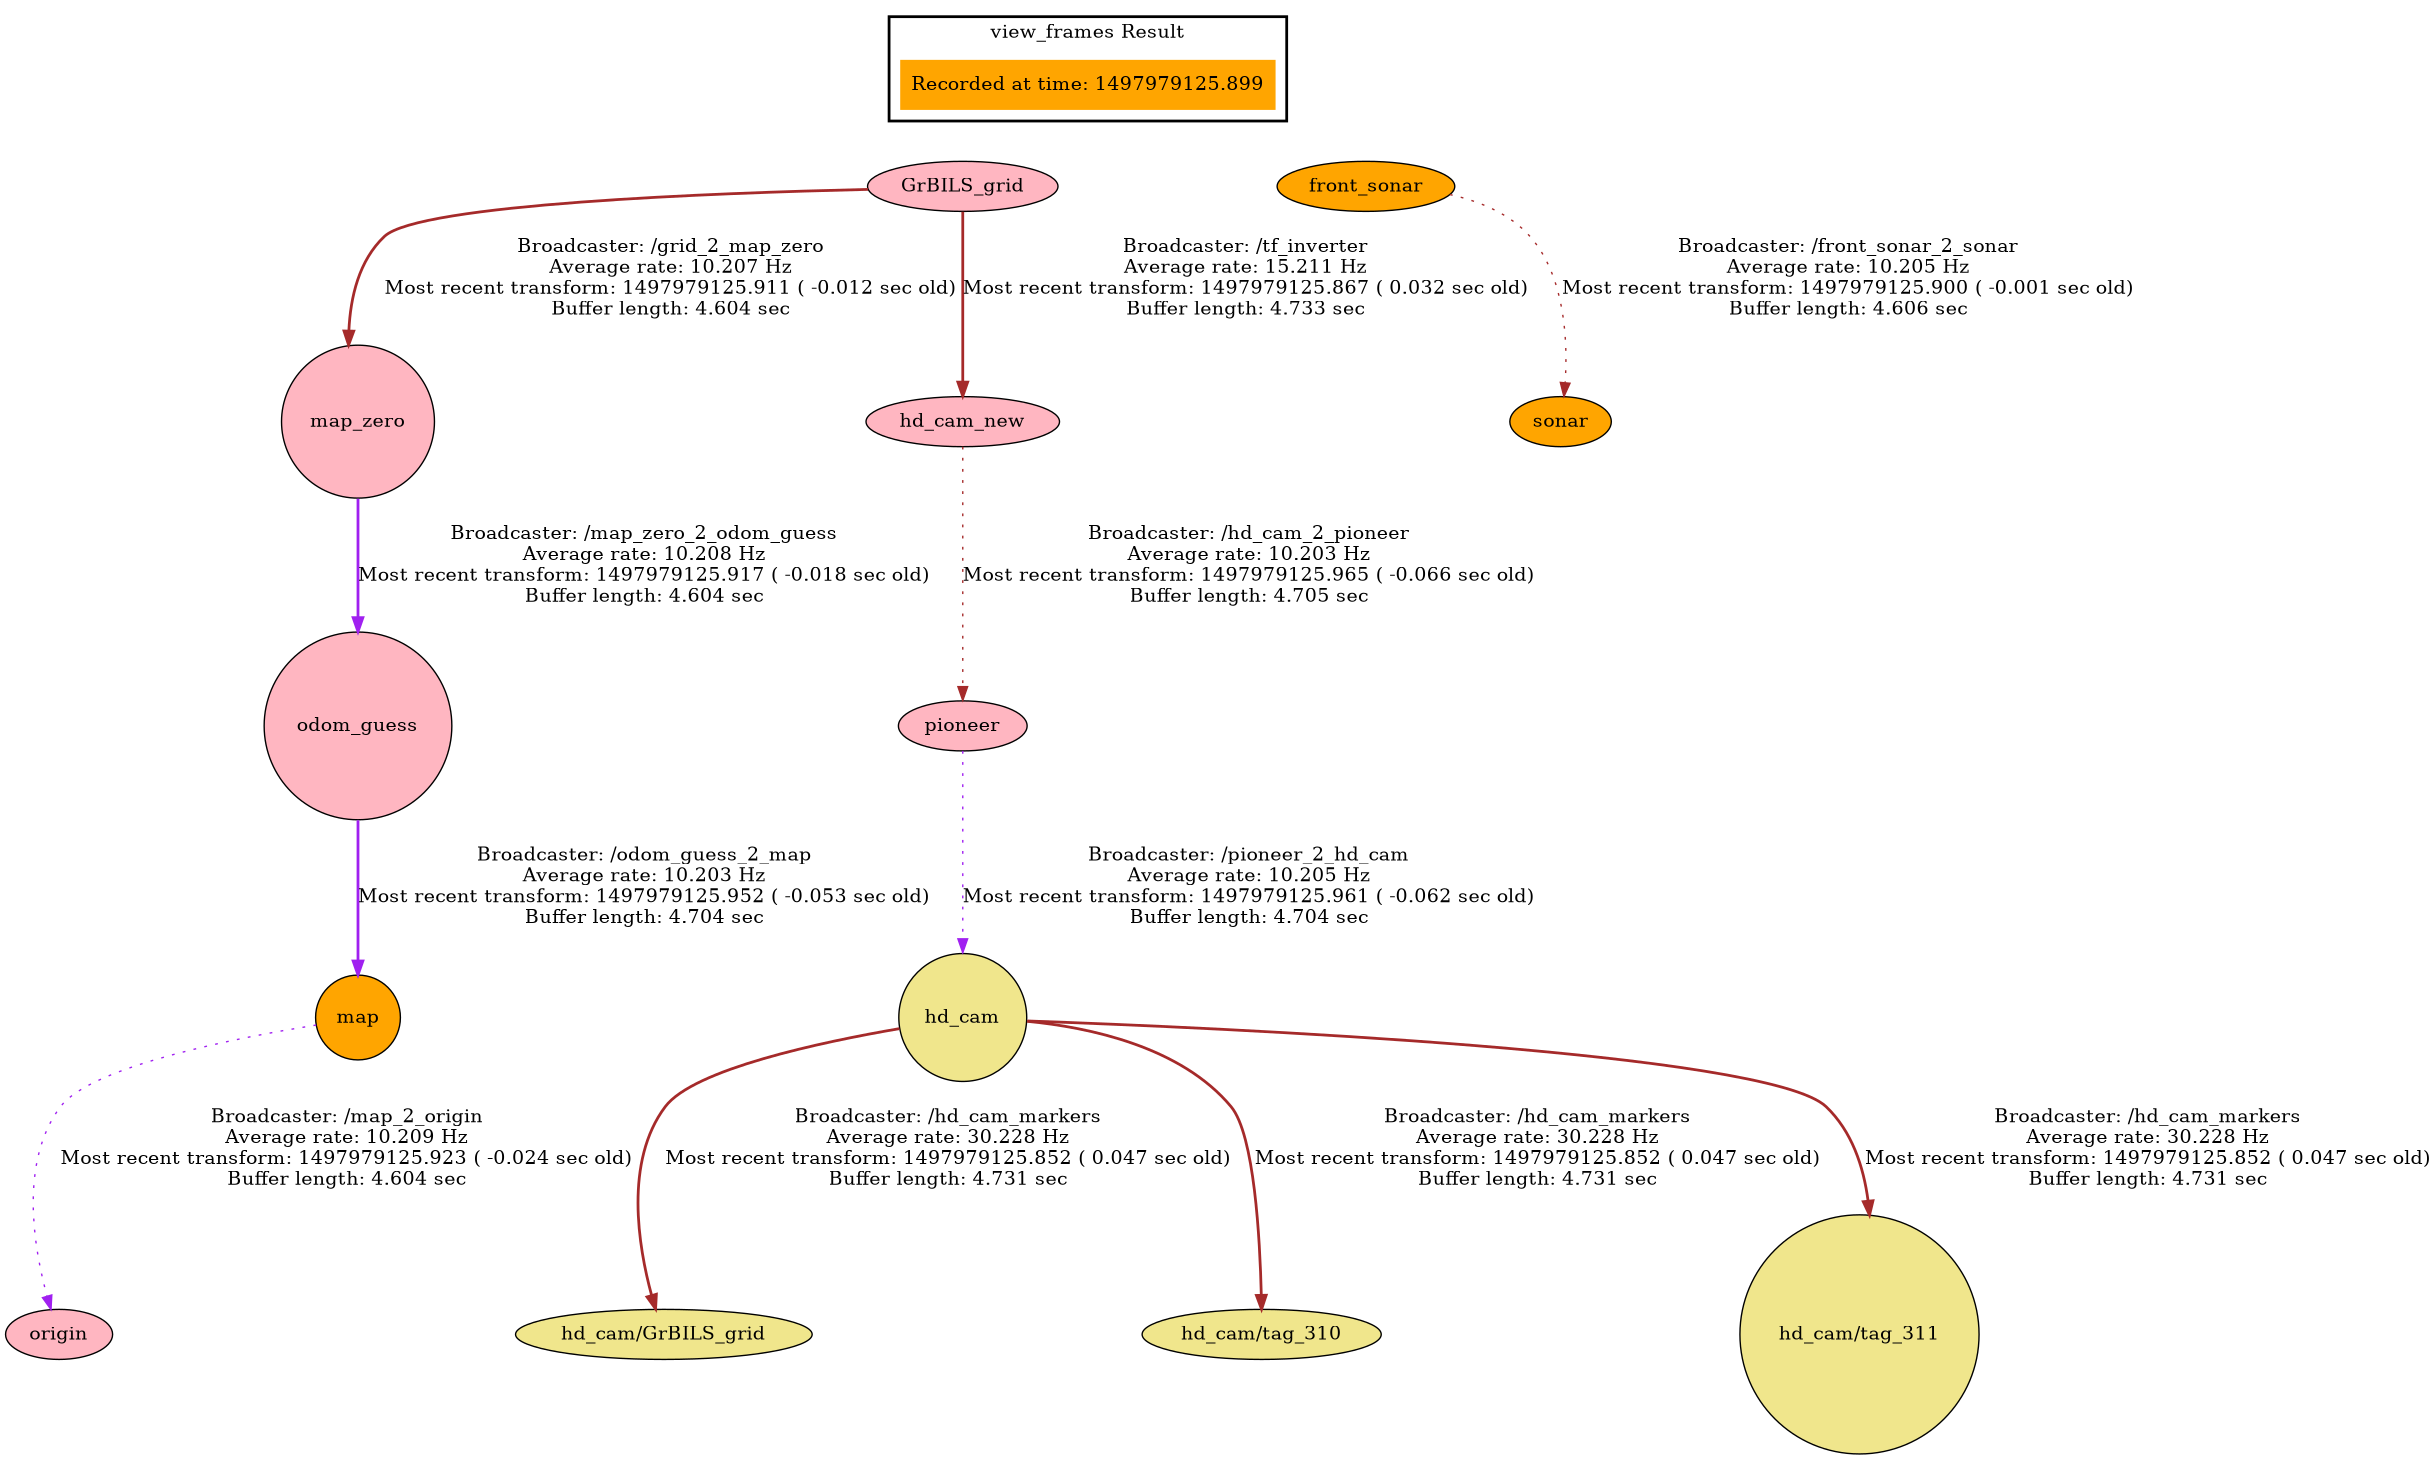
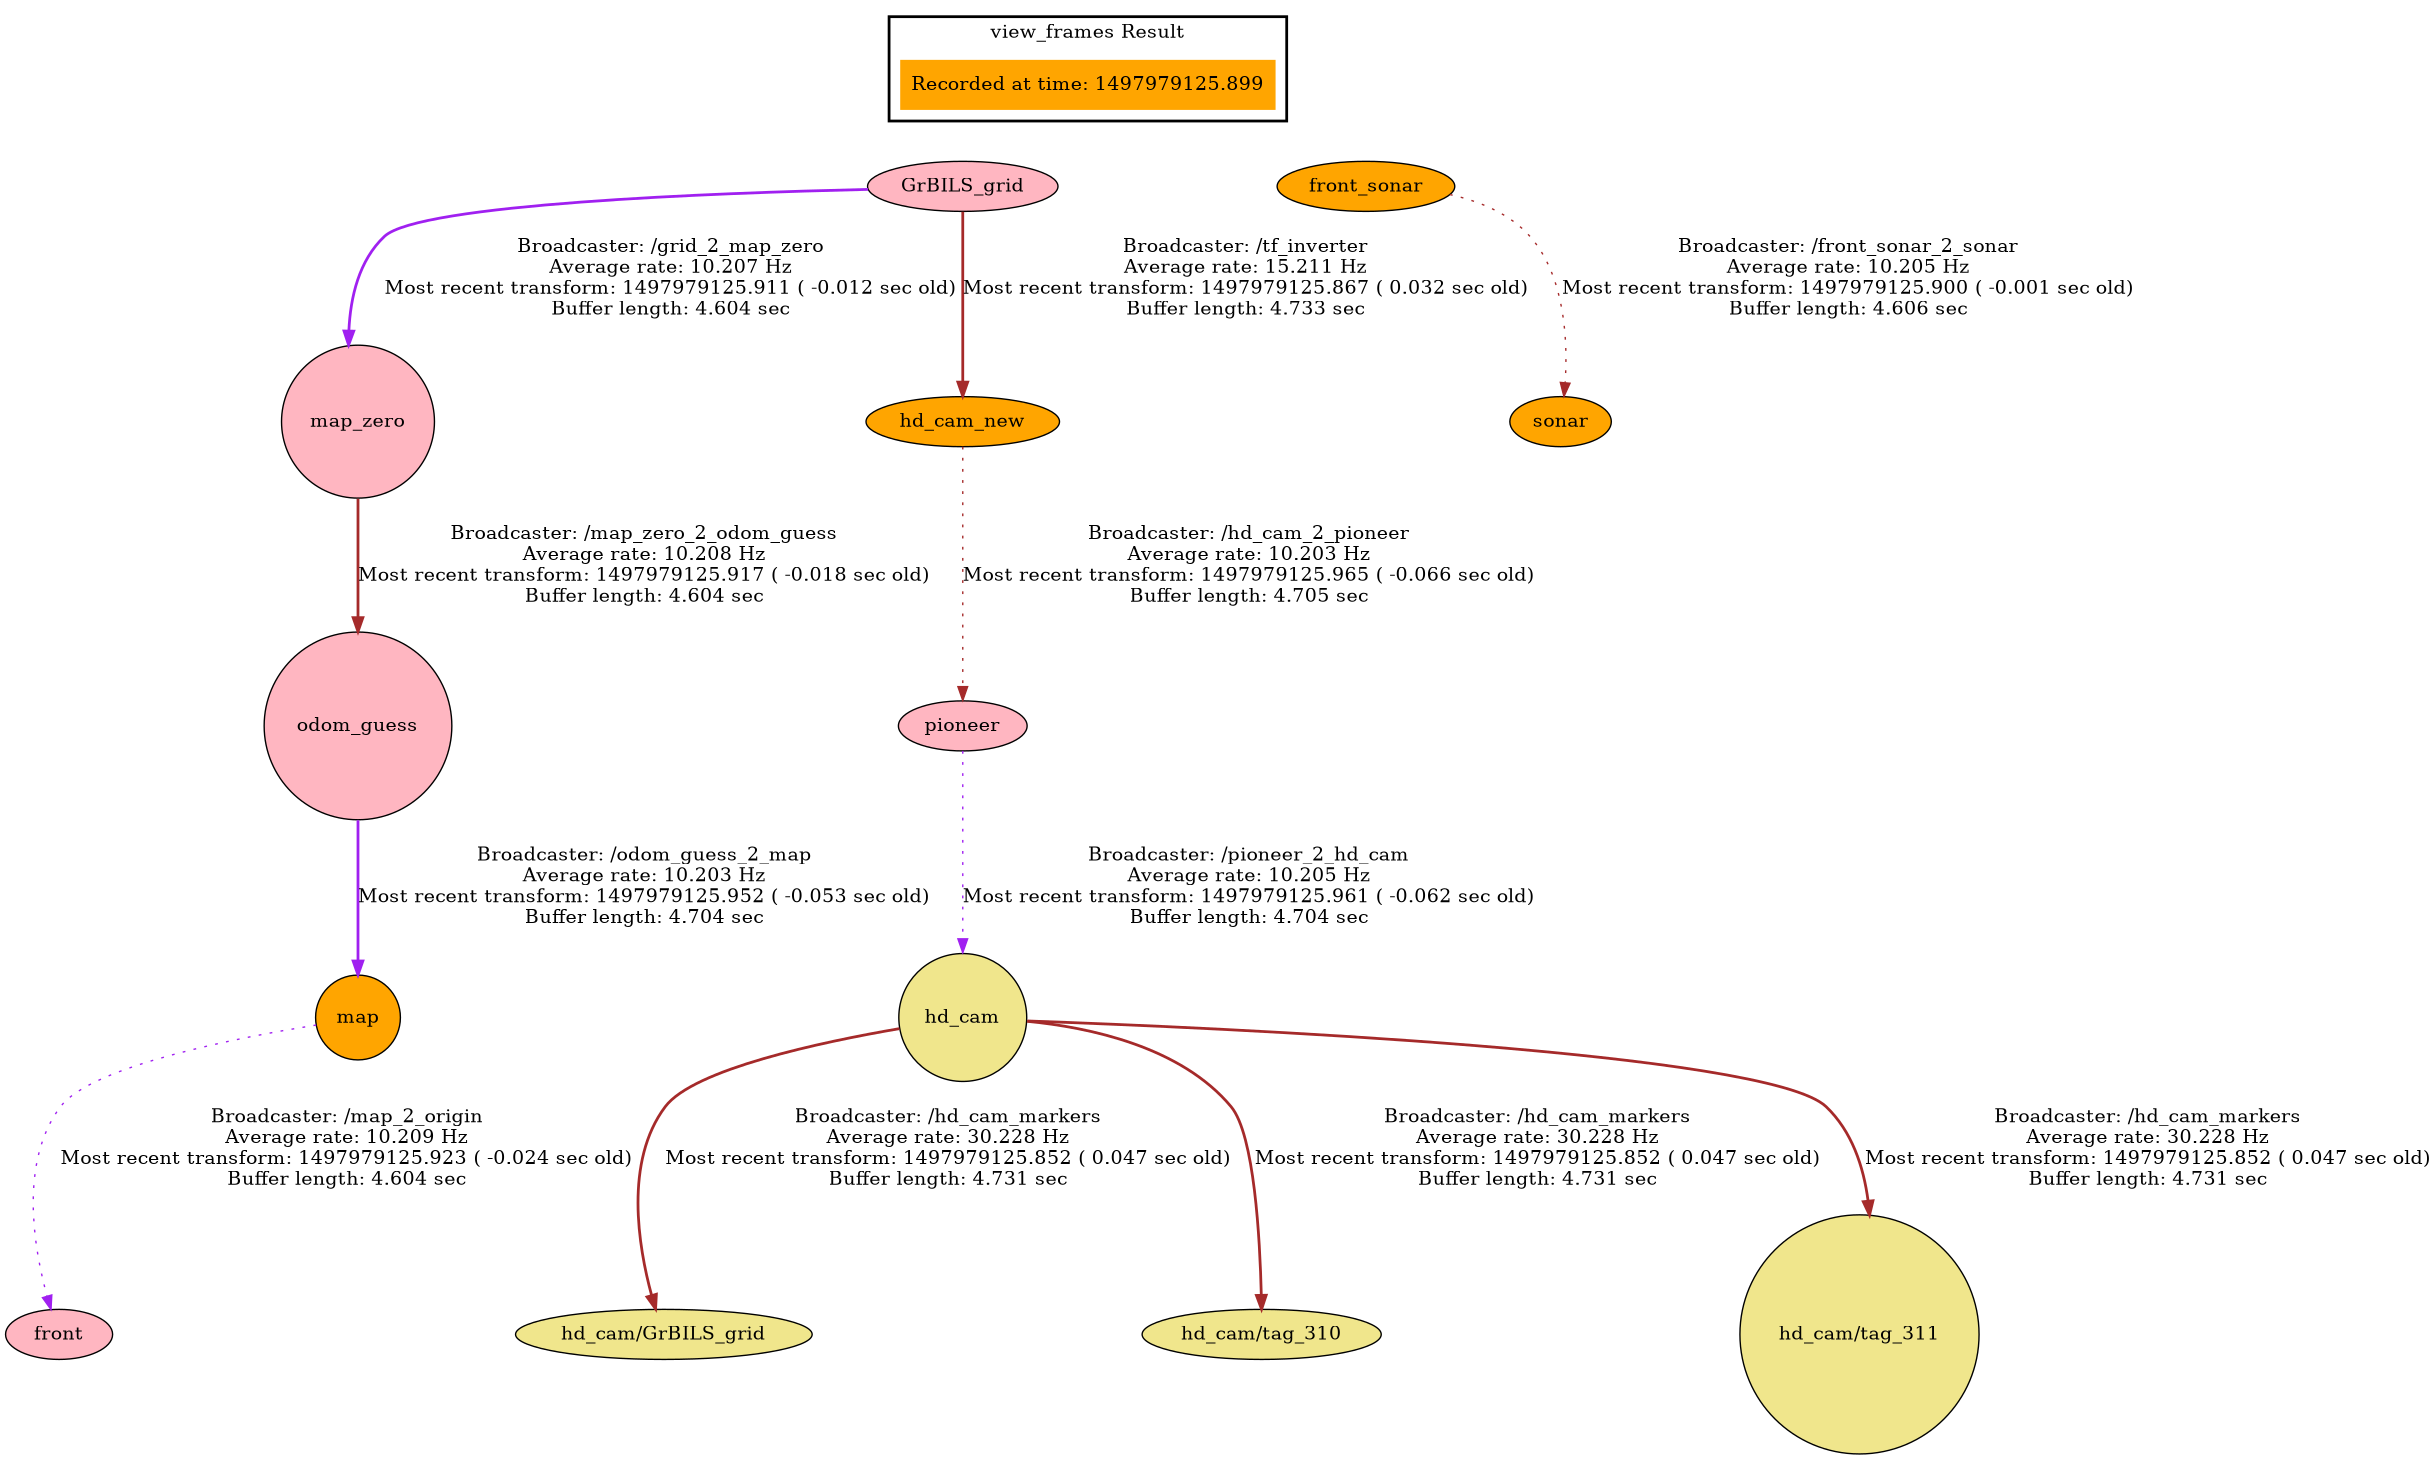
(573, 203) -> (573, 203)
(963, 422) -> (963, 422)
(358, 558) -> (358, 558)
(59, 1334) -> (59, 1334)
